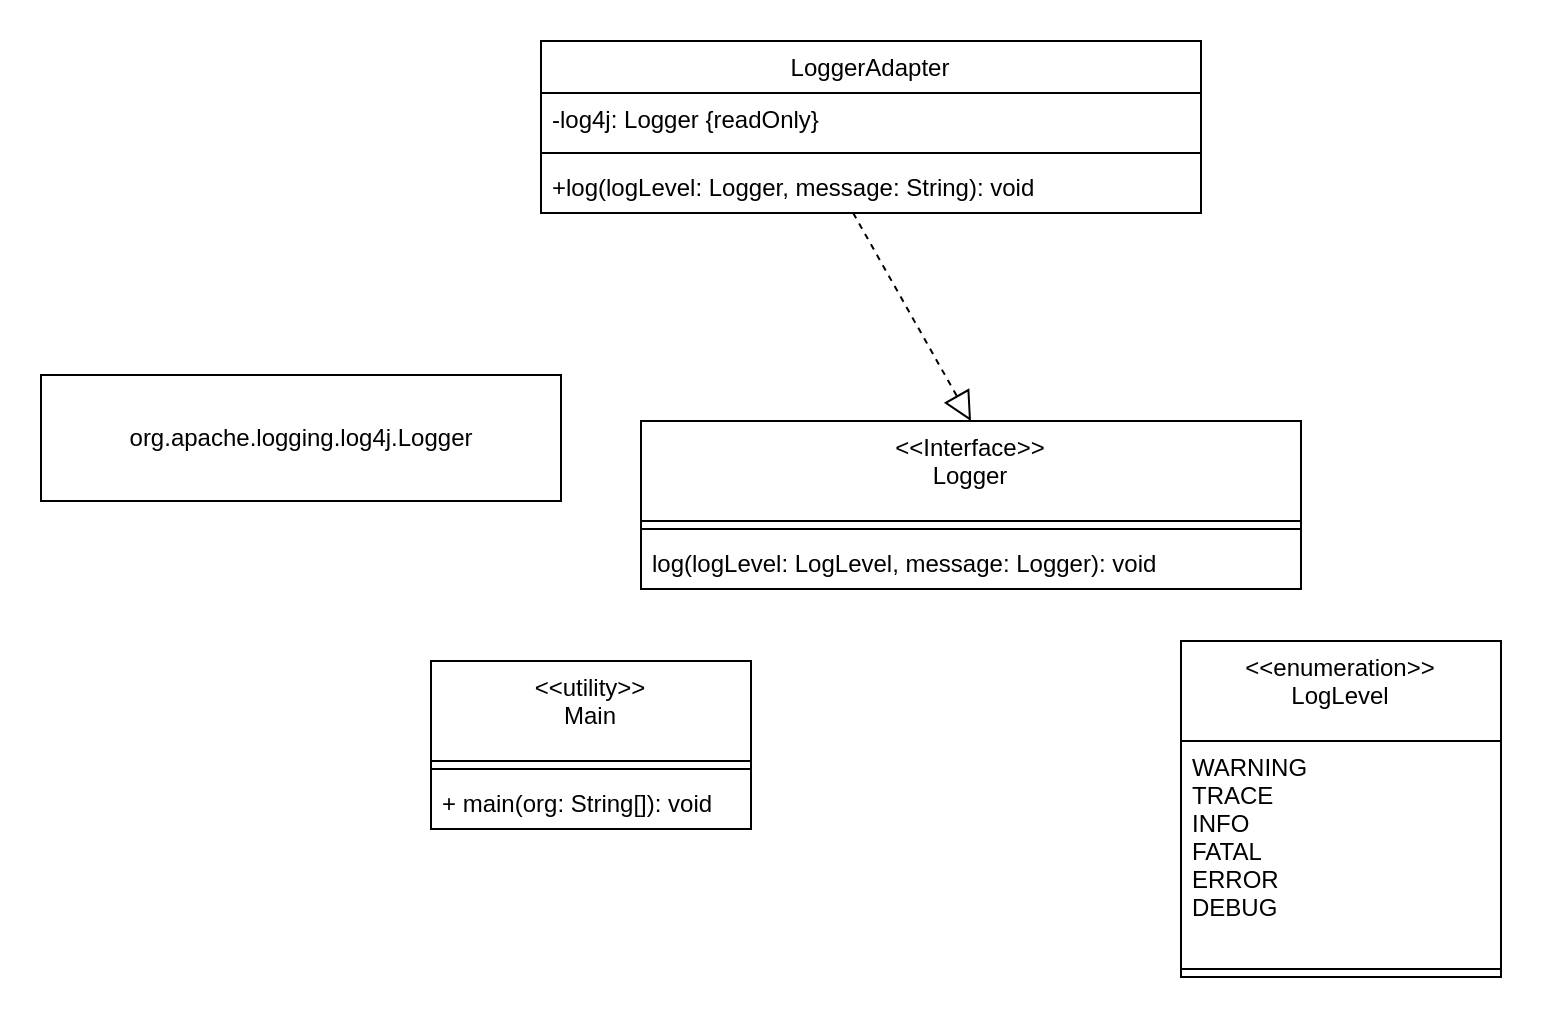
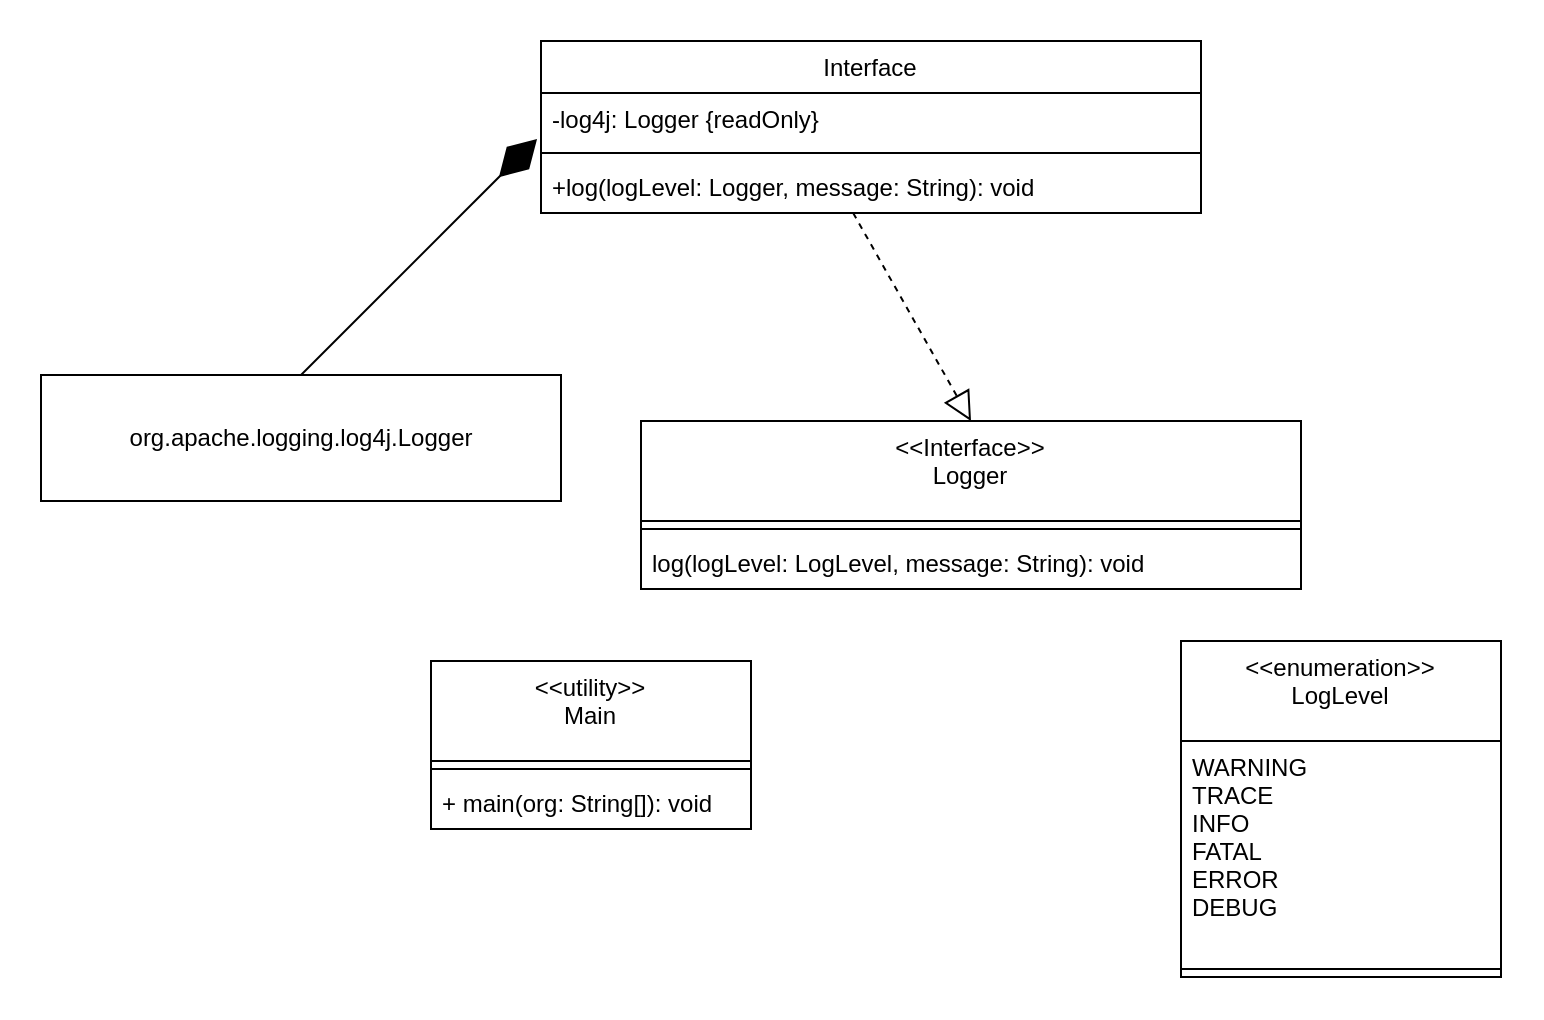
(870, 68) -> (870, 68)
none -> (400, 276)
(921, 564) -> (917, 564)
